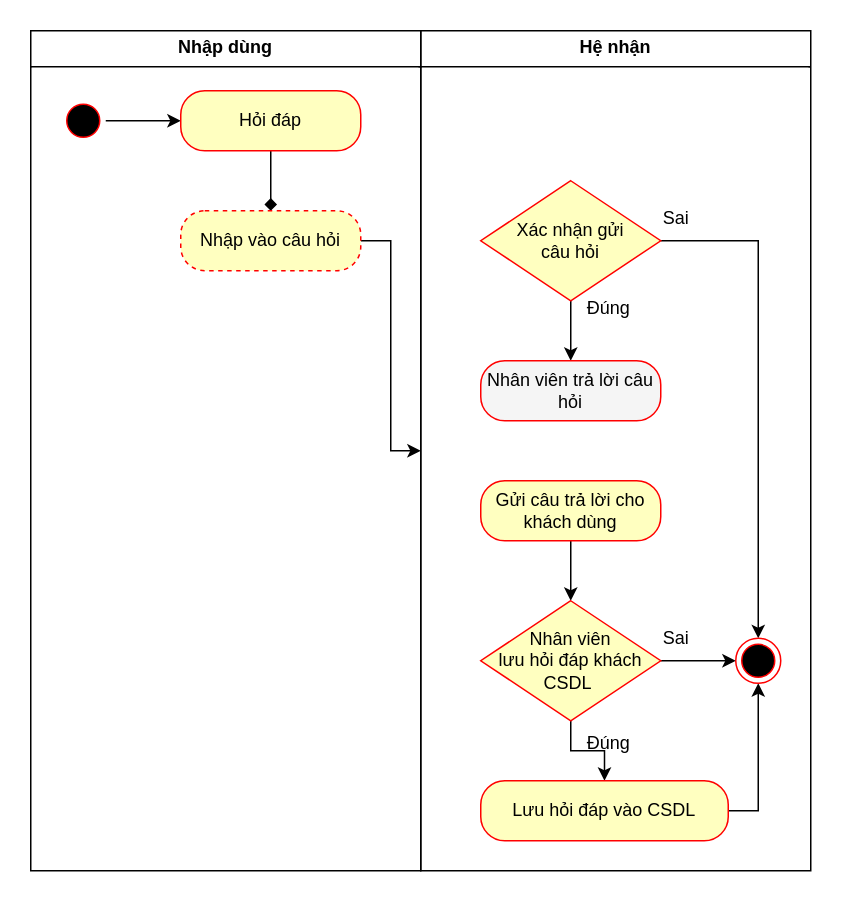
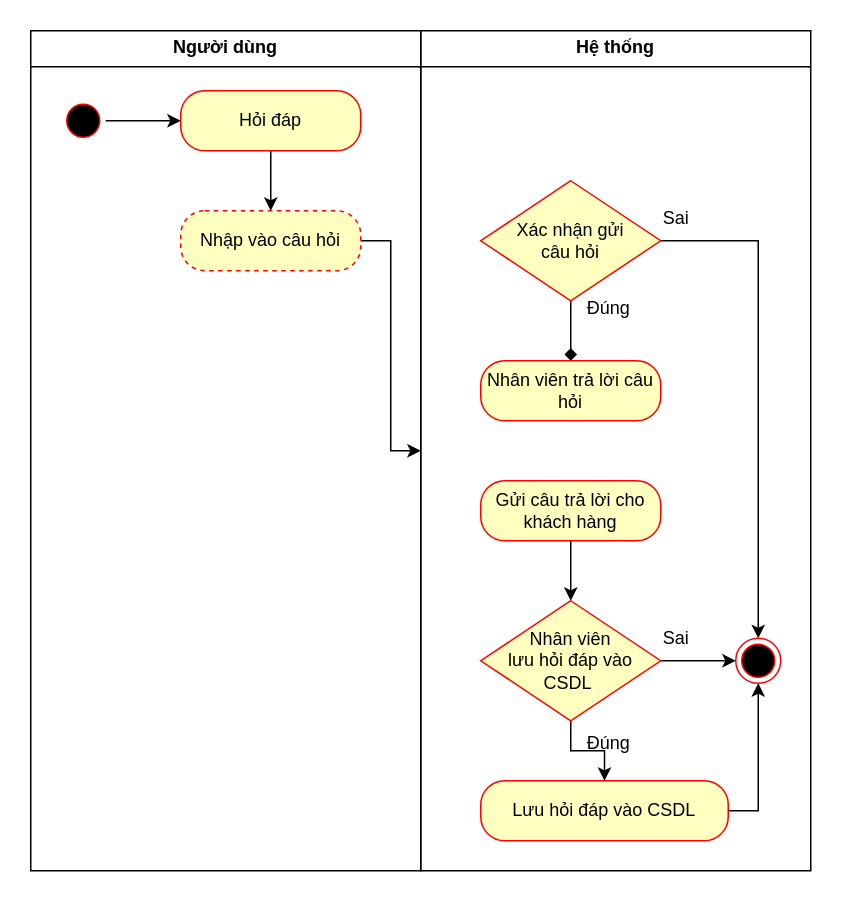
(74, 42) -> (76, 42)
(454, 42) -> (459, 42)
(271, 198) -> (271, 199)
(571, 349) -> (571, 348)
(571, 391) -> (571, 391)
(571, 511) -> (571, 511)
(571, 661) -> (571, 661)
